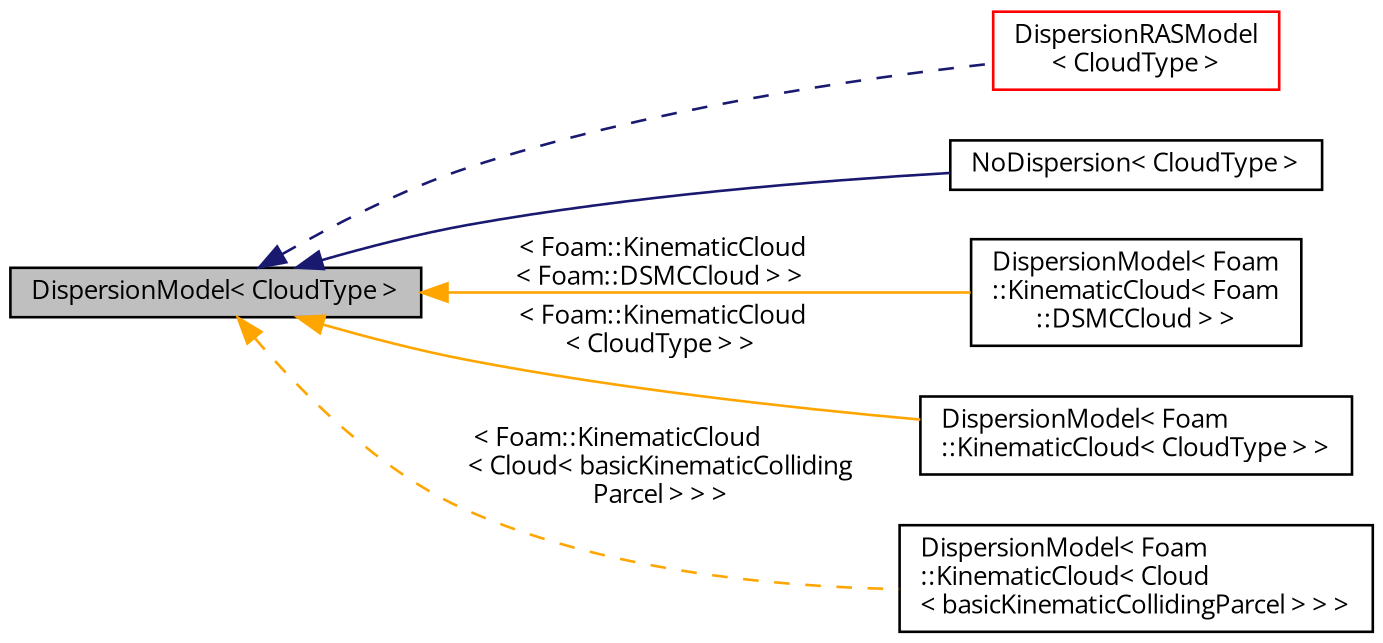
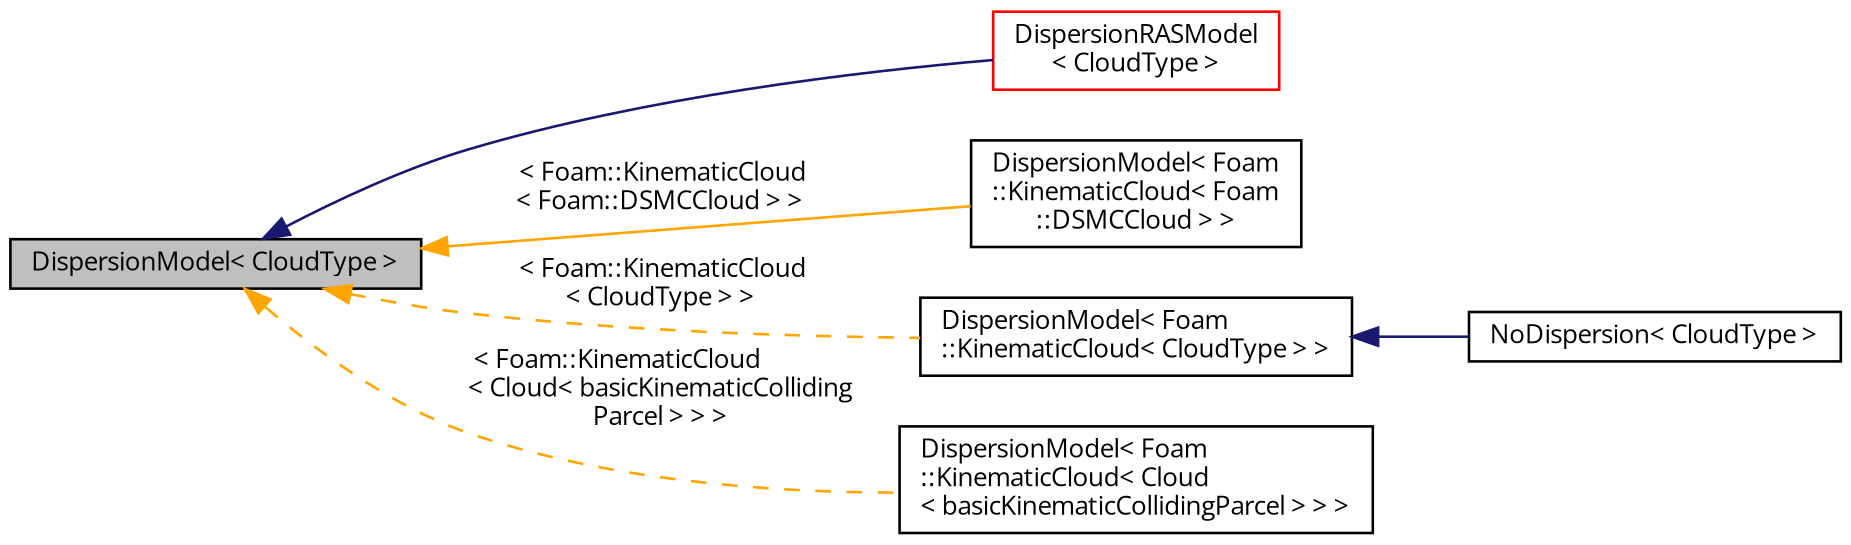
(628, 124) -> (631, 110)
(633, 201) -> (1423, 337)
(619, 385) -> (634, 328)
